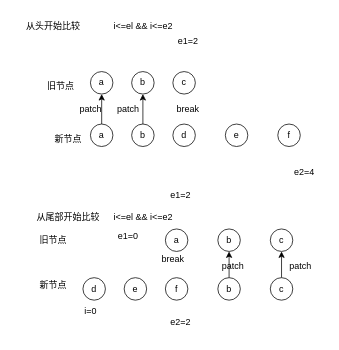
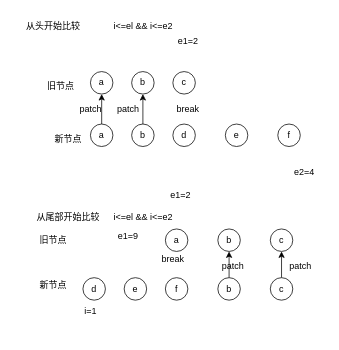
(128, 237) -> (128, 237)
(91, 312) -> (91, 312)
(180, 323) -> none
